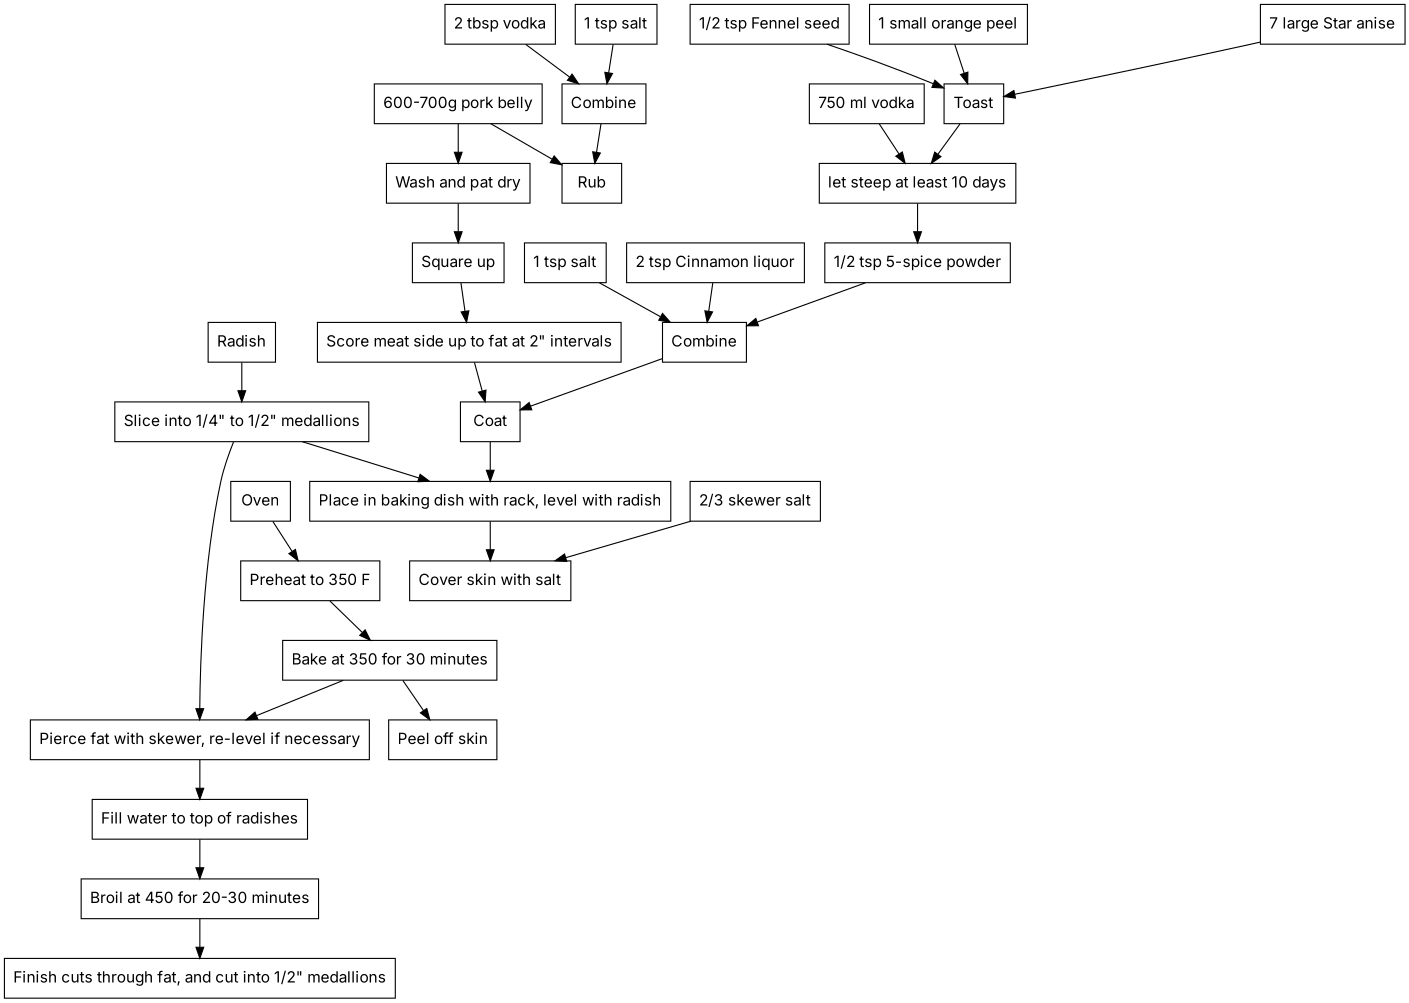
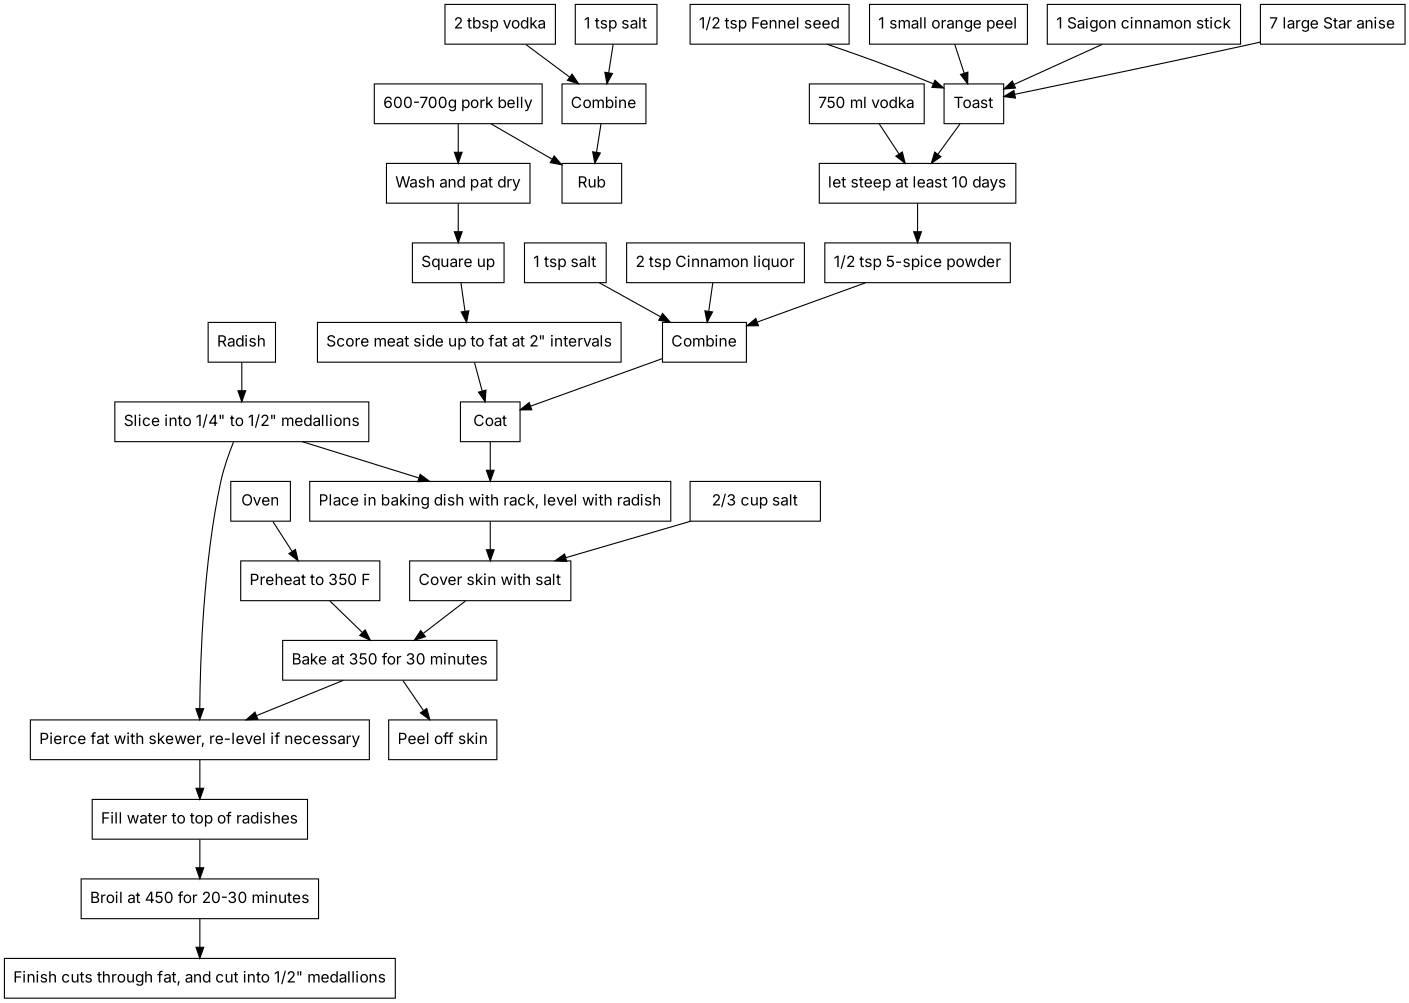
none -> (1144, 24)
(755, 501) -> (755, 501)
none -> (444, 617)
